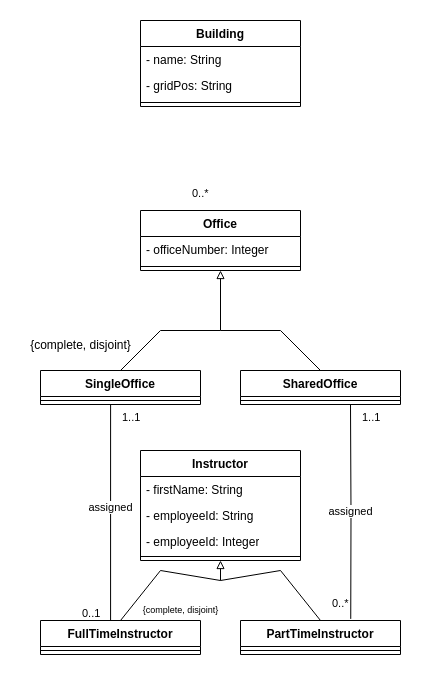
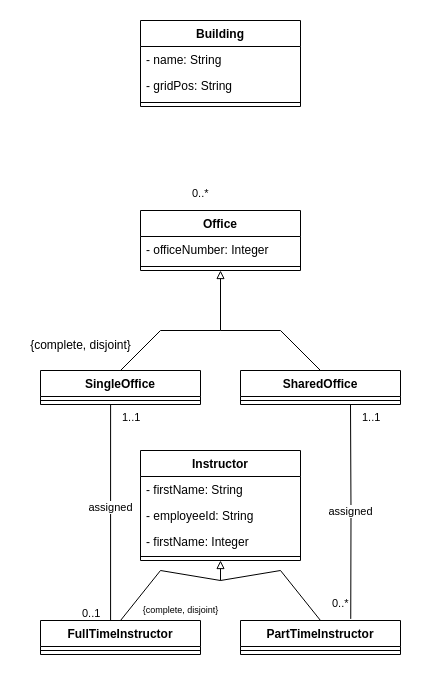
(211, 543) -> (207, 543)
